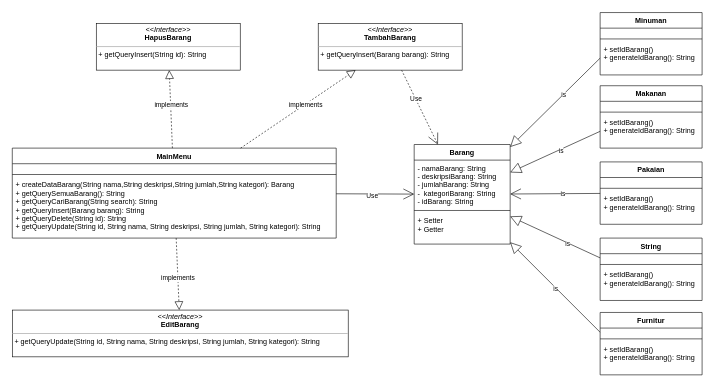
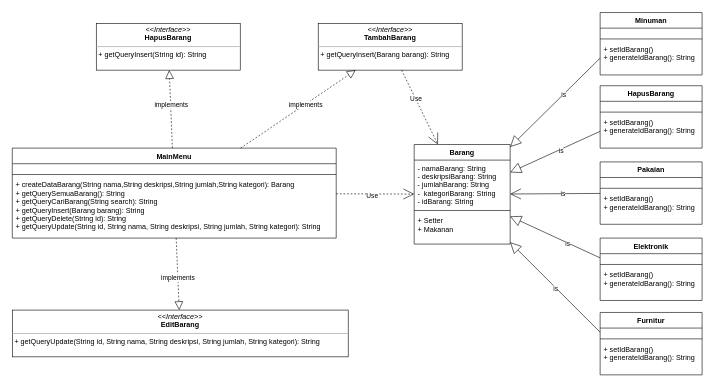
(651, 94) -> (651, 94)
(394, 194) -> (394, 194)
(433, 221) -> (433, 221)
(651, 246) -> (651, 246)
